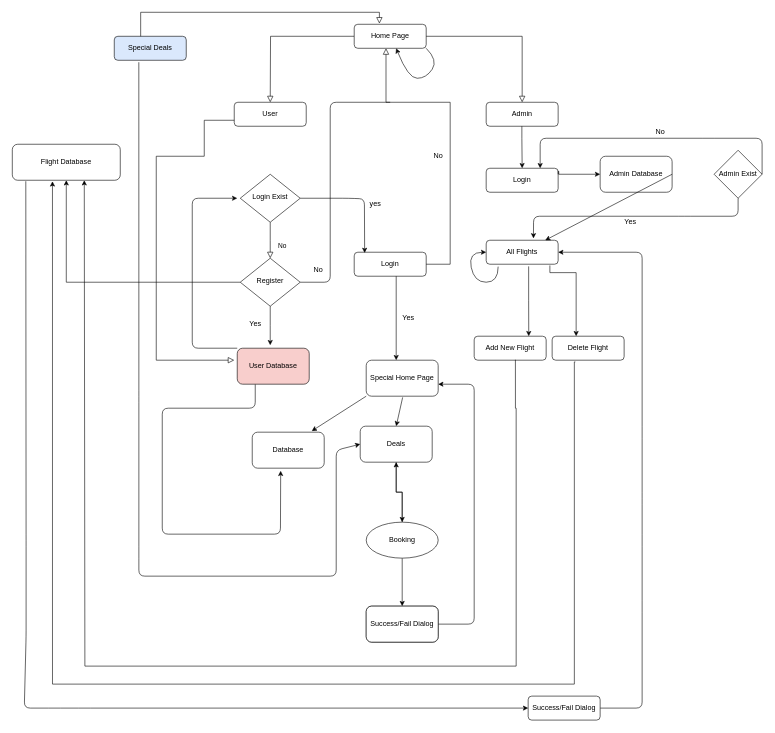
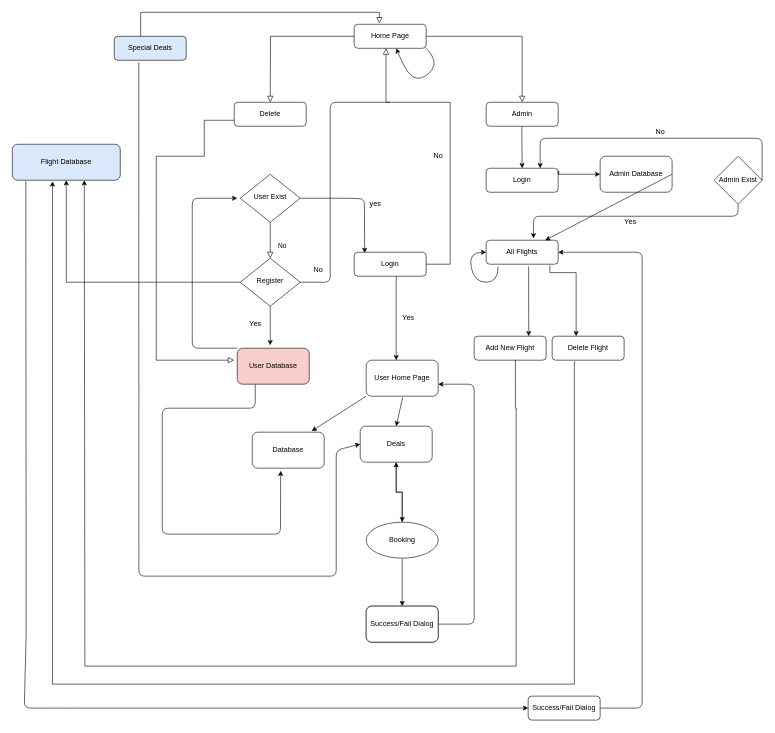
(270, 114) -> (270, 114)
(66, 162) -> (66, 162)
(738, 174) -> (738, 180)
(270, 197) -> (270, 197)
(402, 378) -> (402, 378)
